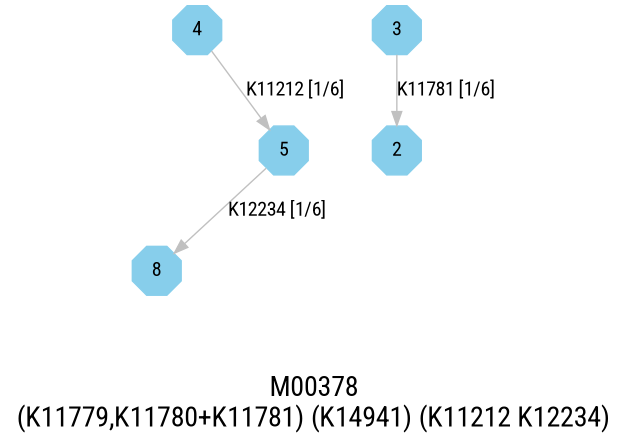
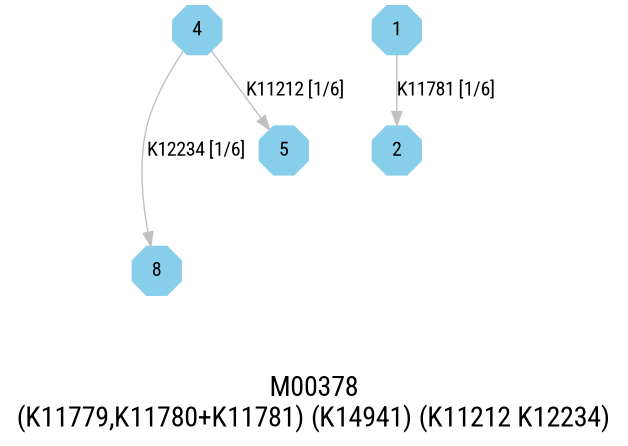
(397, 30) -> (397, 30)
(225, 206) -> (145, 138)
